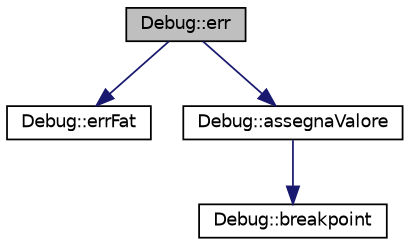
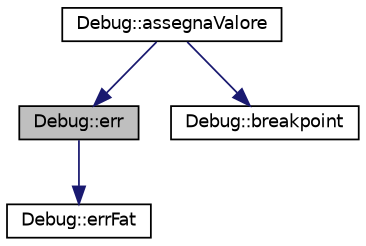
(233, 68) -> (132, 67)
